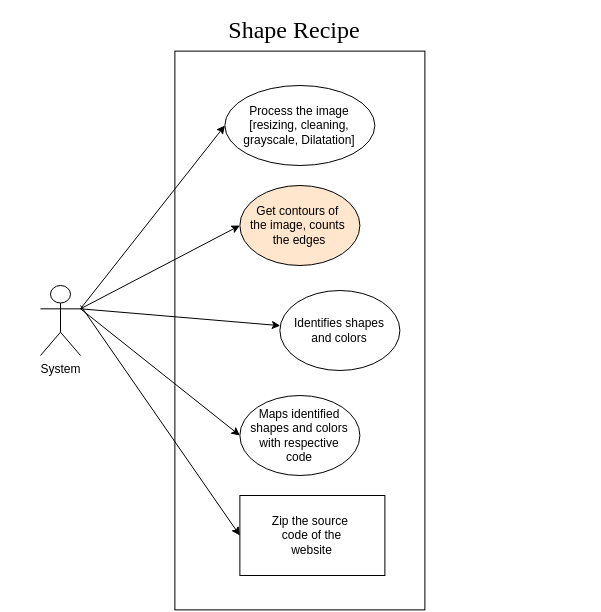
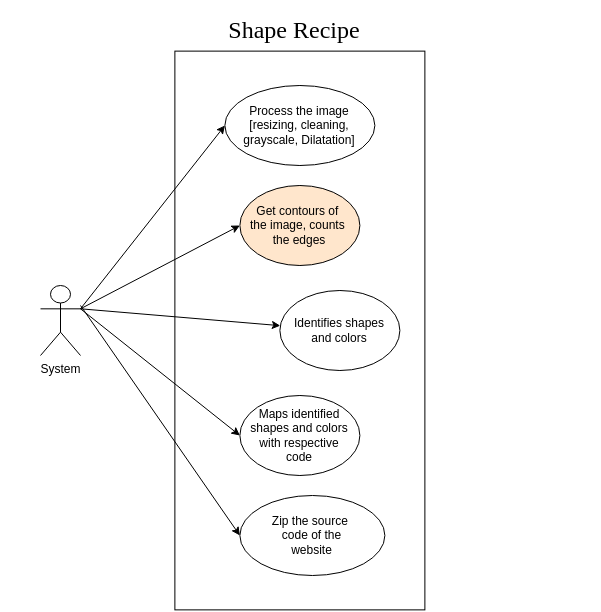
(312, 536) -> (312, 536)
